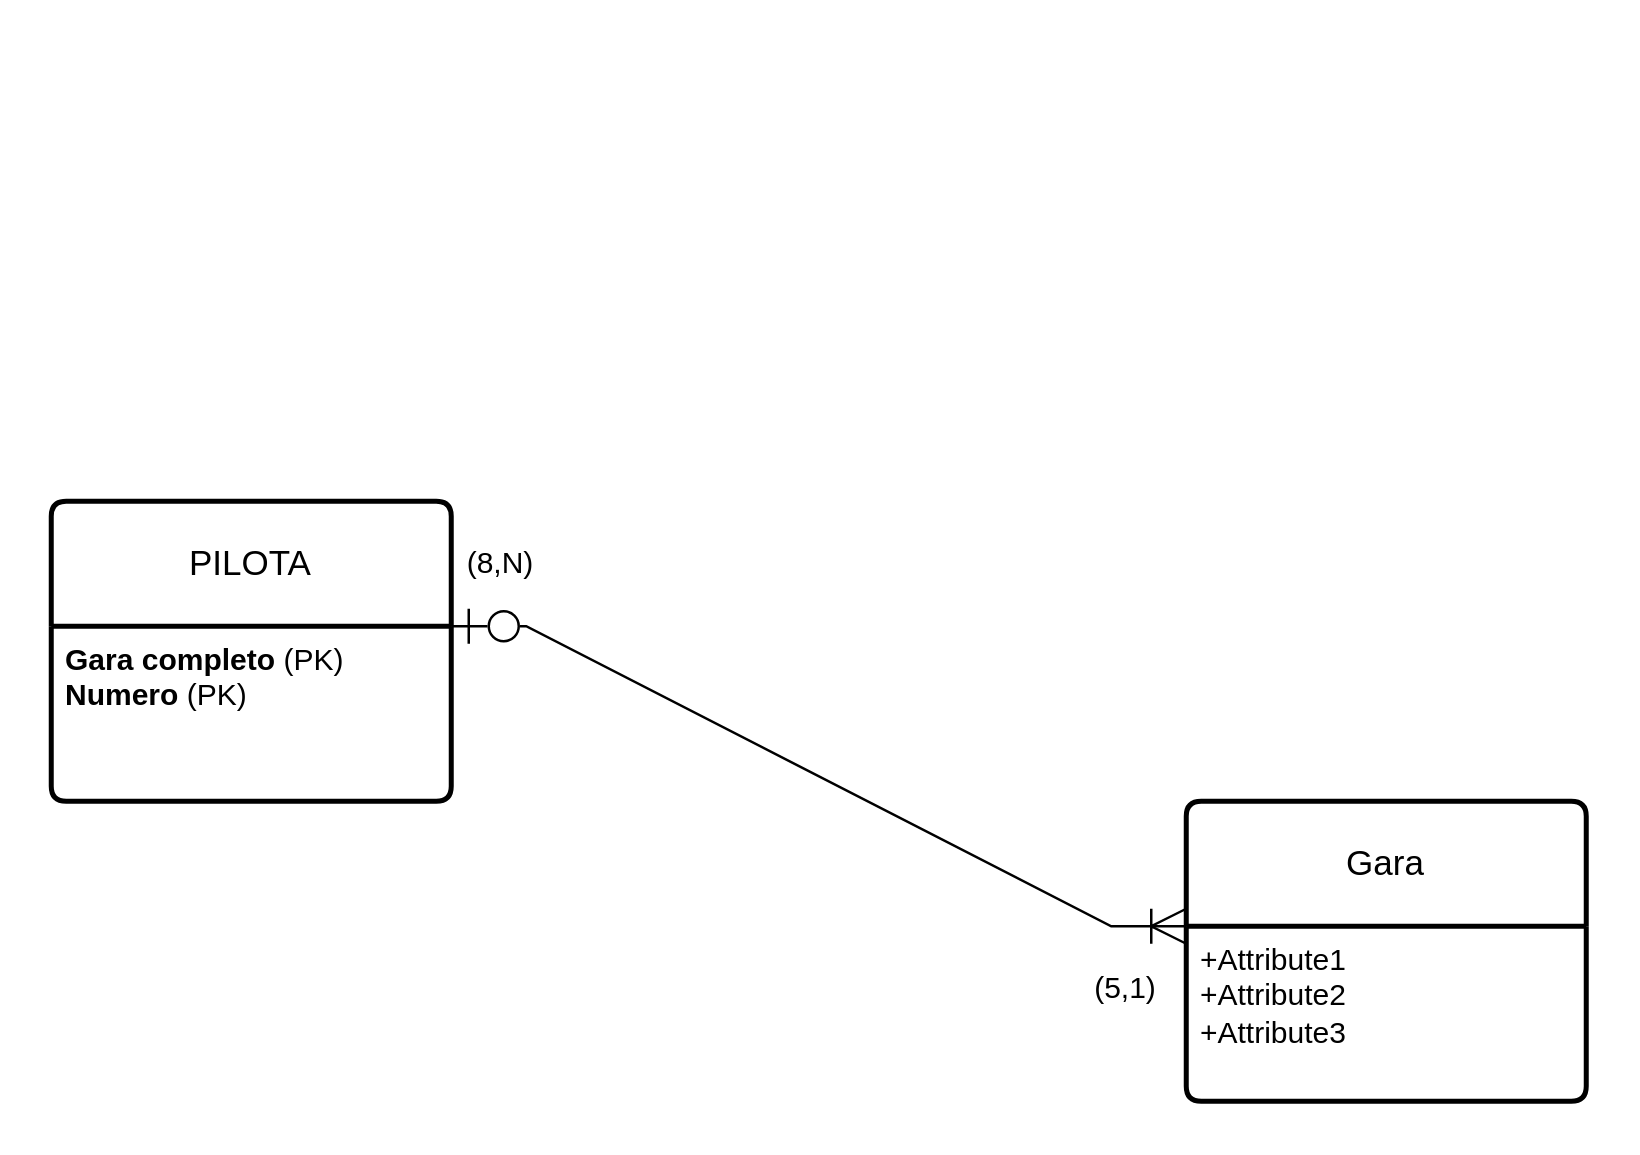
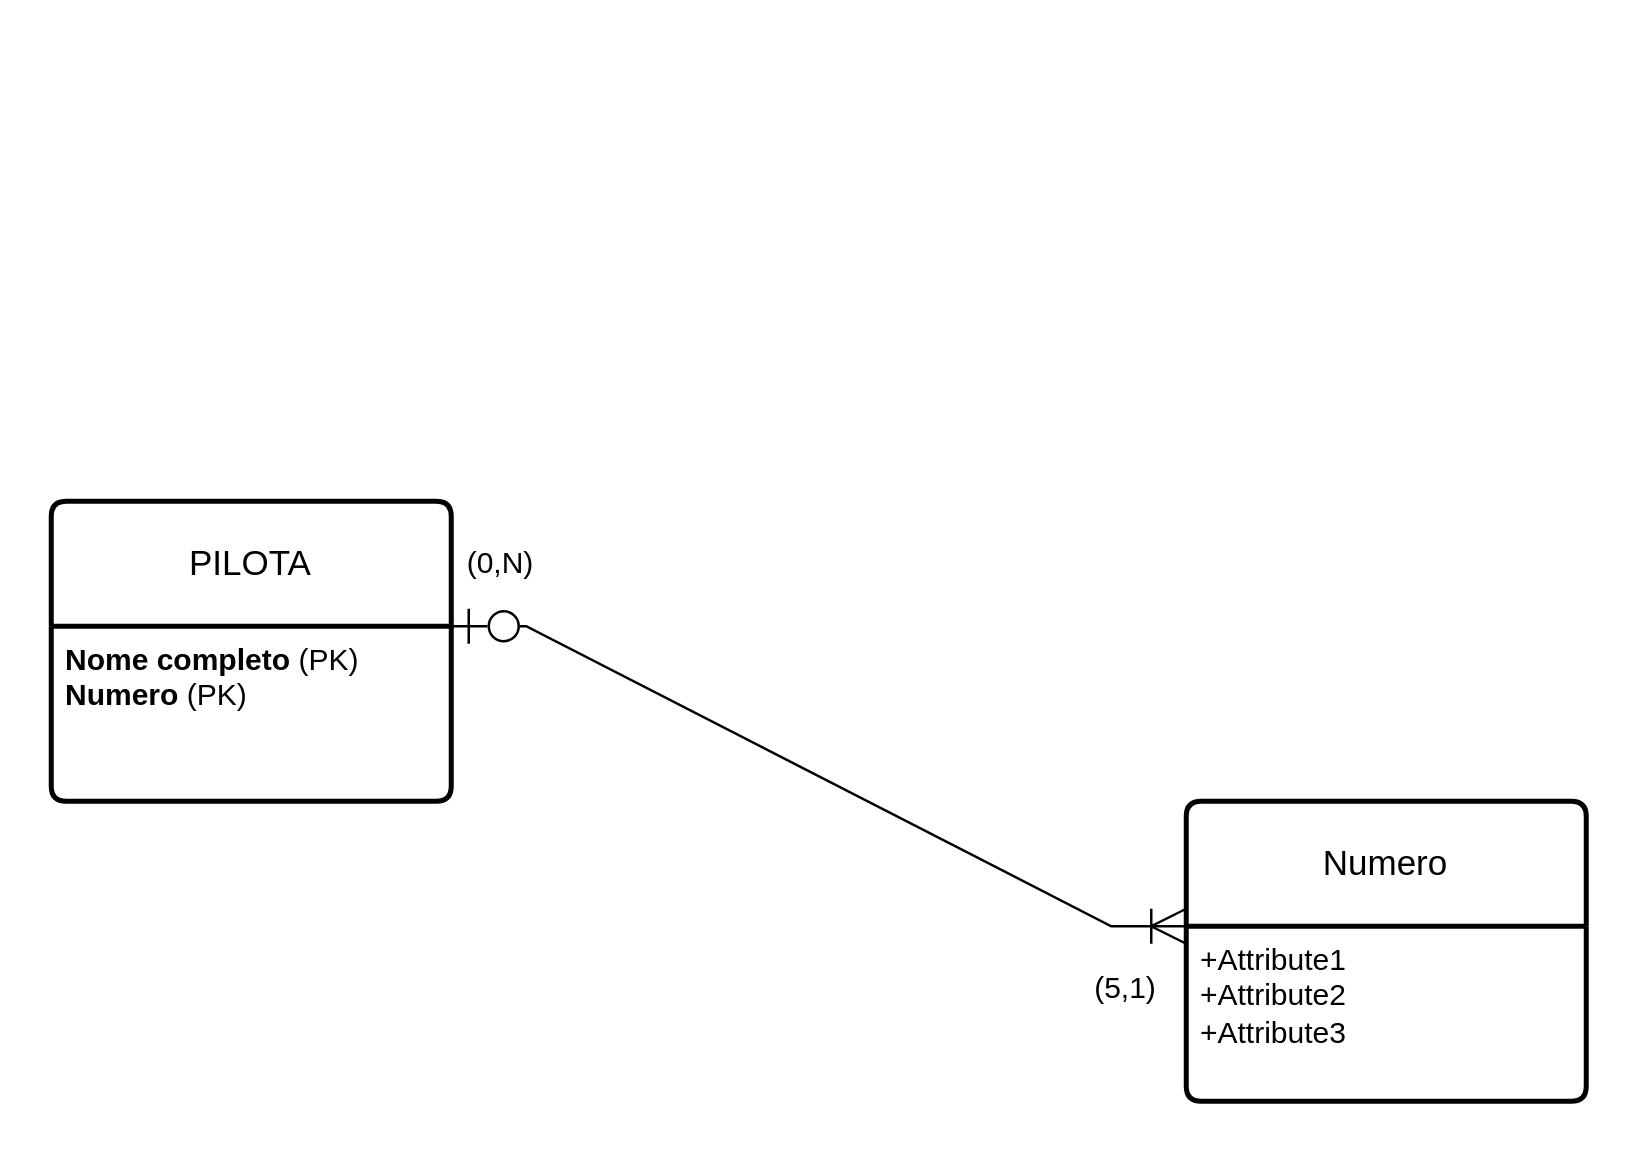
(501, 564) -> (501, 564)
(206, 680) -> (206, 680)
(1386, 864) -> (1386, 864)
